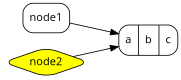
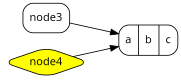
(46, 18) -> (46, 18)
(46, 62) -> (46, 62)
